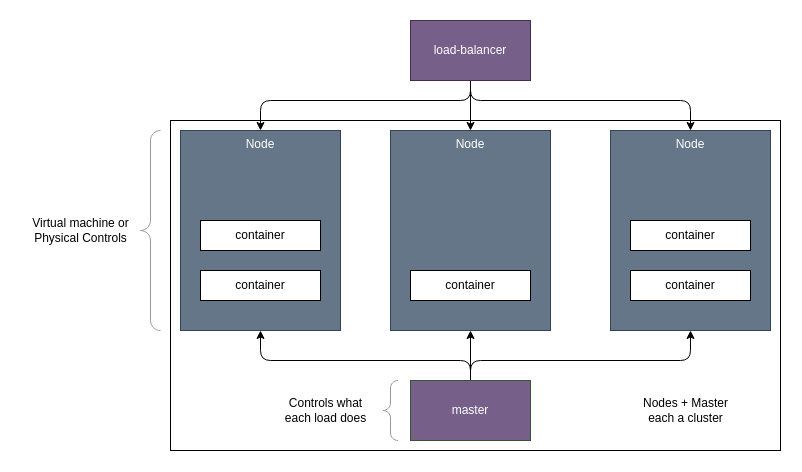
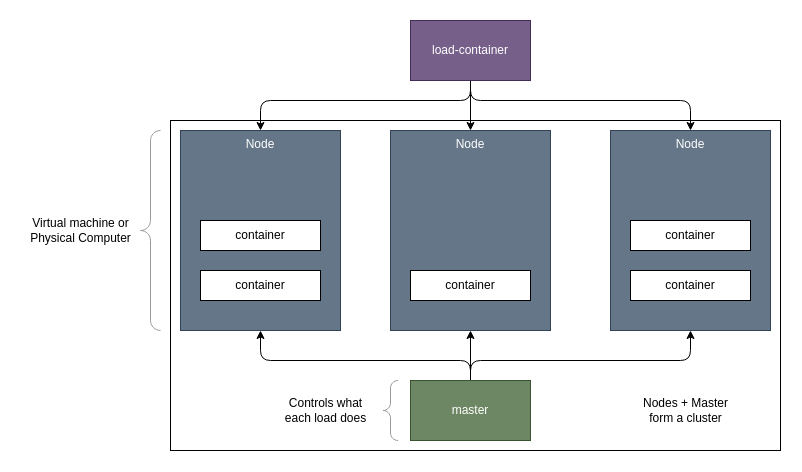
(471, 51) -> (471, 51)
(81, 231) -> (81, 231)
(471, 411) -> (471, 411)
(686, 411) -> (686, 411)
